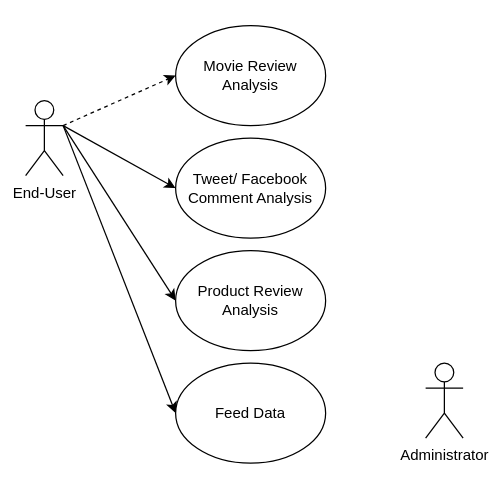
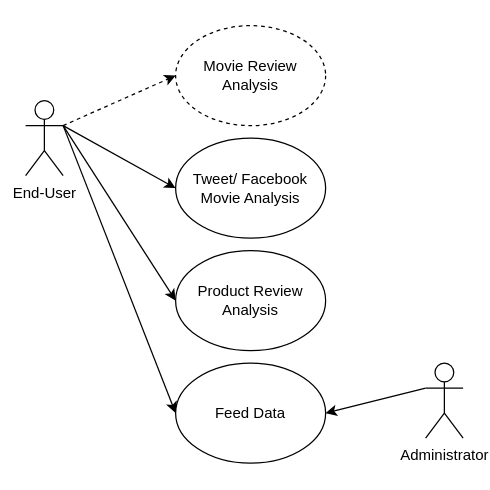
(251, 76) -> (251, 76)
(251, 188) -> (251, 188)
none -> (379, 400)
